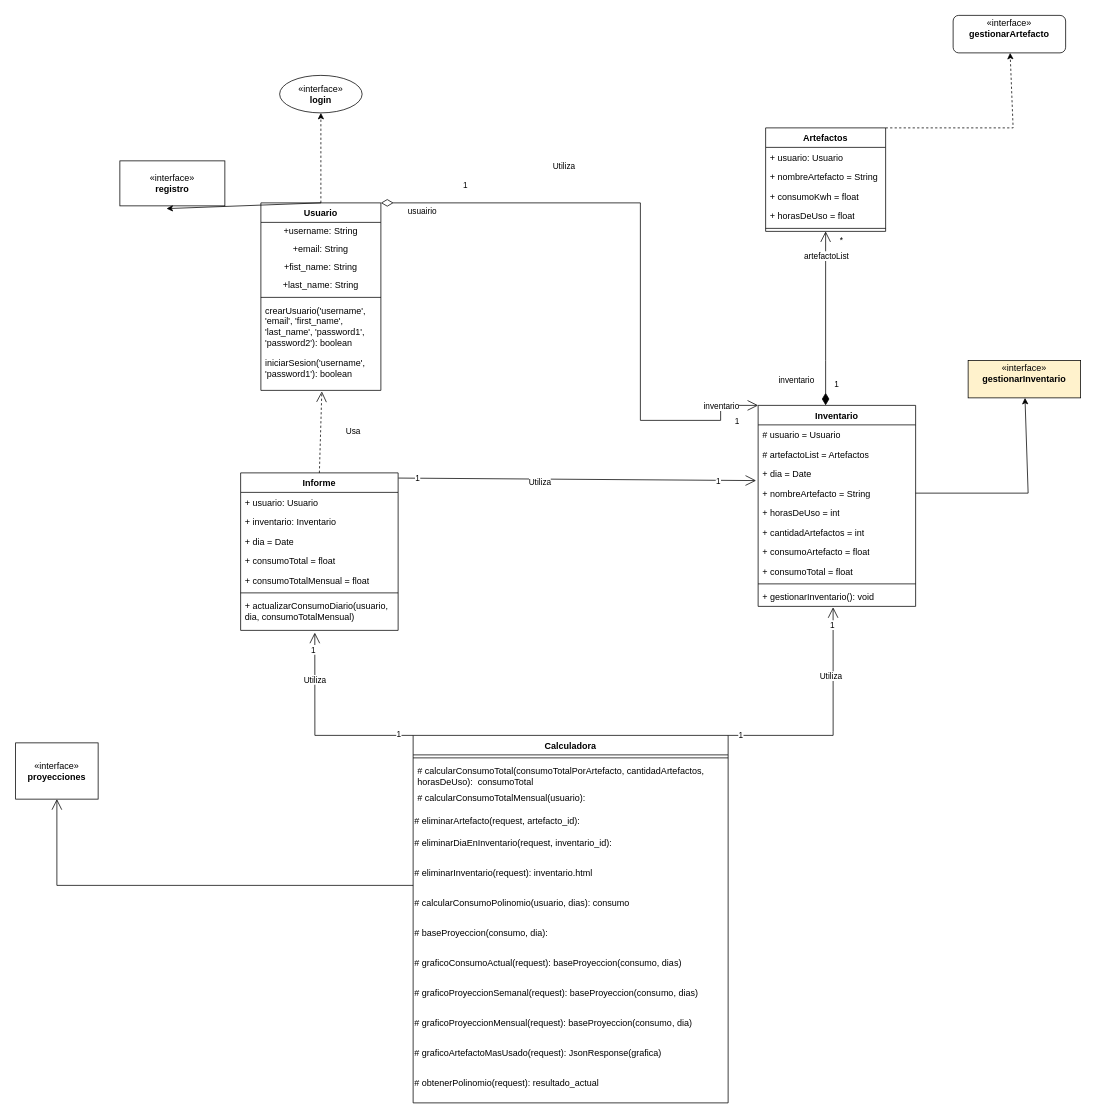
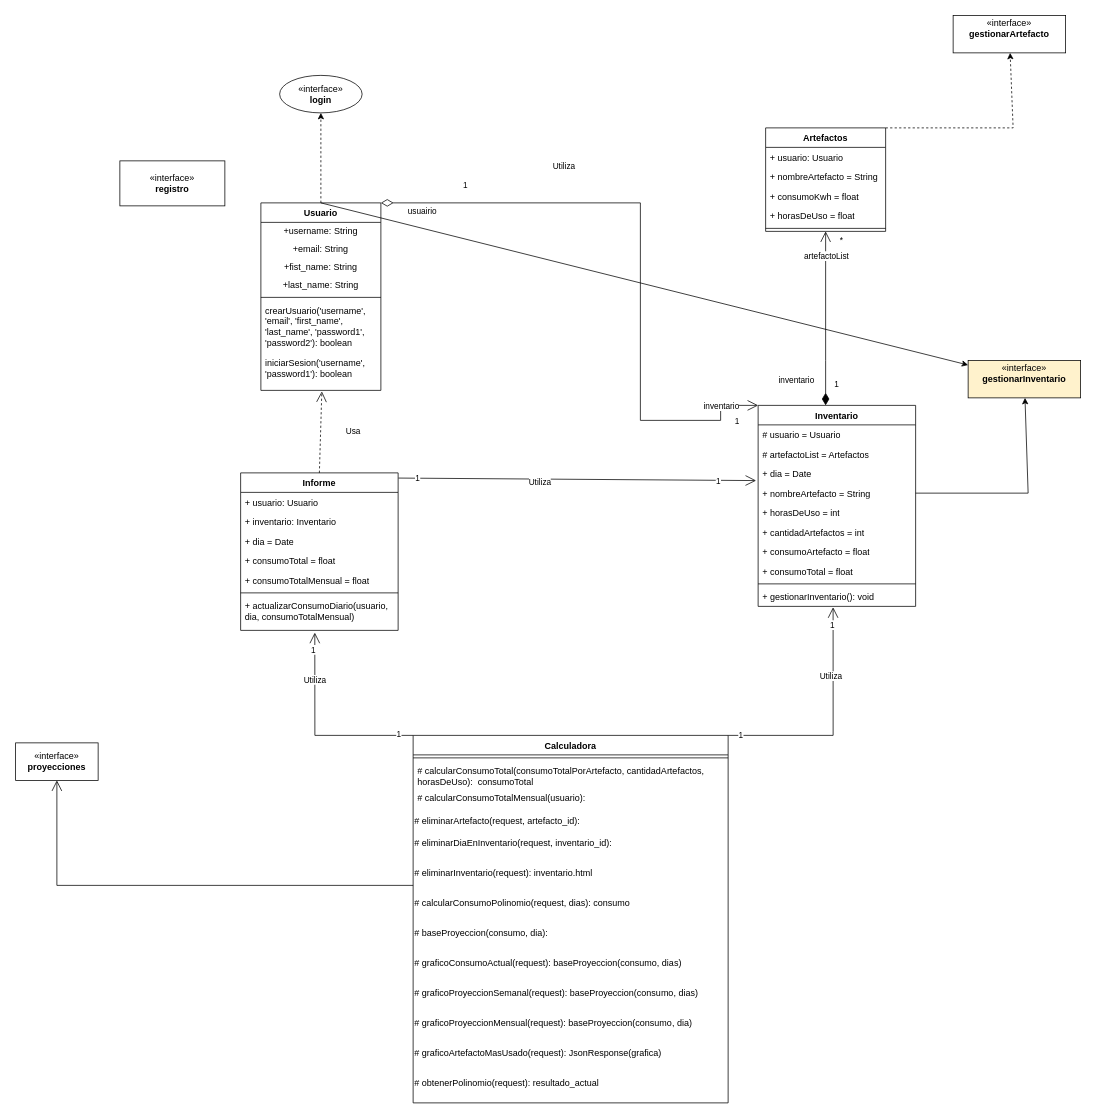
(1009, 34) -> (1009, 34)
(253, 205) -> (642, 283)
(57, 771) -> (57, 762)
(526, 904) -> (528, 904)
